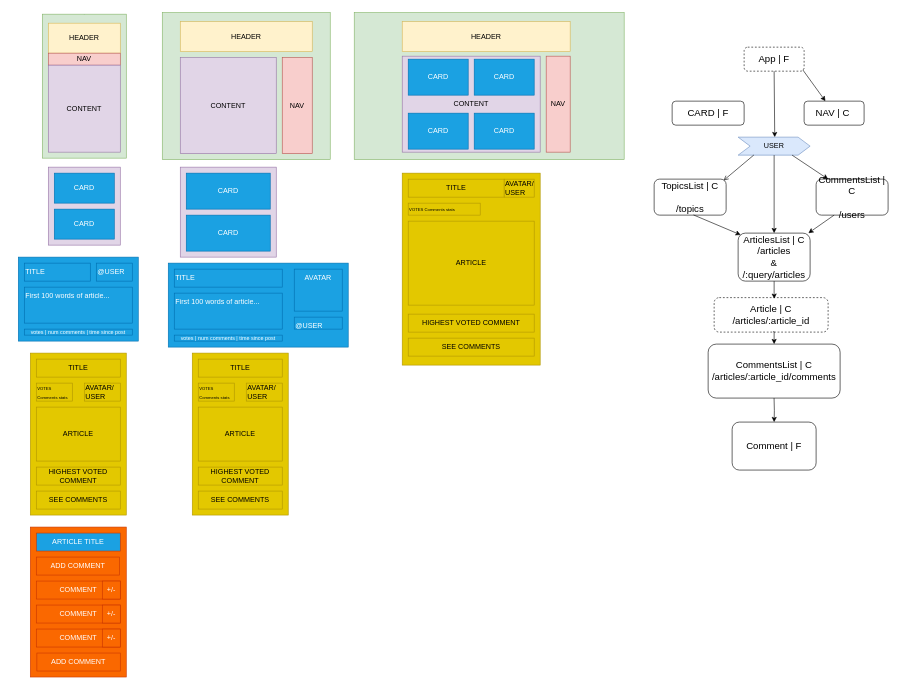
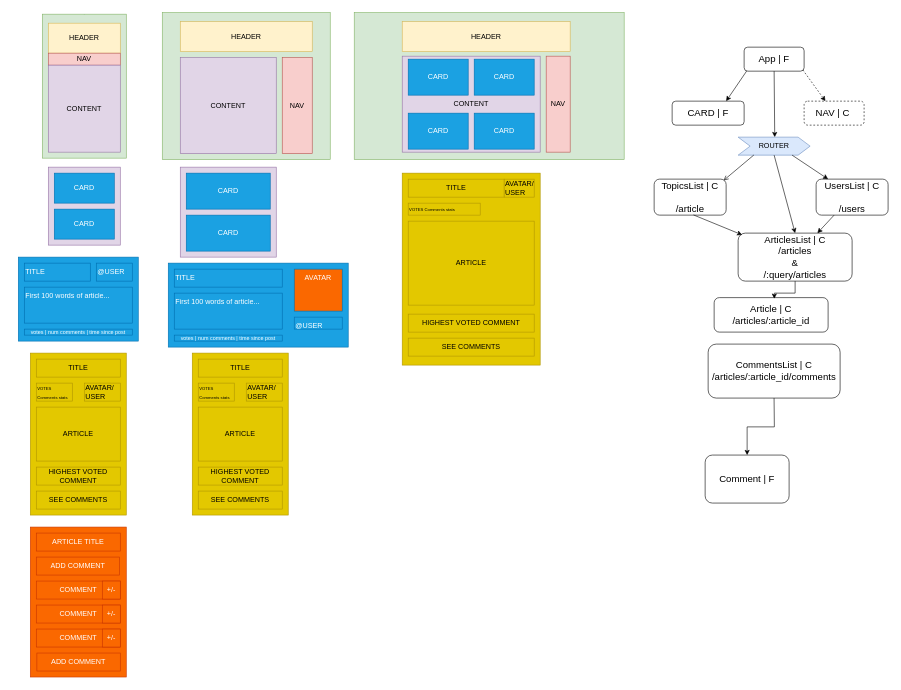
(774, 59) -> (774, 59)
(813, 83) -> (813, 83)
none -> (738, 84)
(834, 113) -> (834, 113)
(774, 146) -> (774, 146)
(690, 197) -> (690, 197)
(852, 197) -> (852, 197)
(774, 257) -> (795, 257)
(318, 290) -> (318, 290)
(771, 315) -> (771, 315)
(774, 338) -> none
(774, 446) -> (747, 479)
(78, 542) -> (78, 542)
